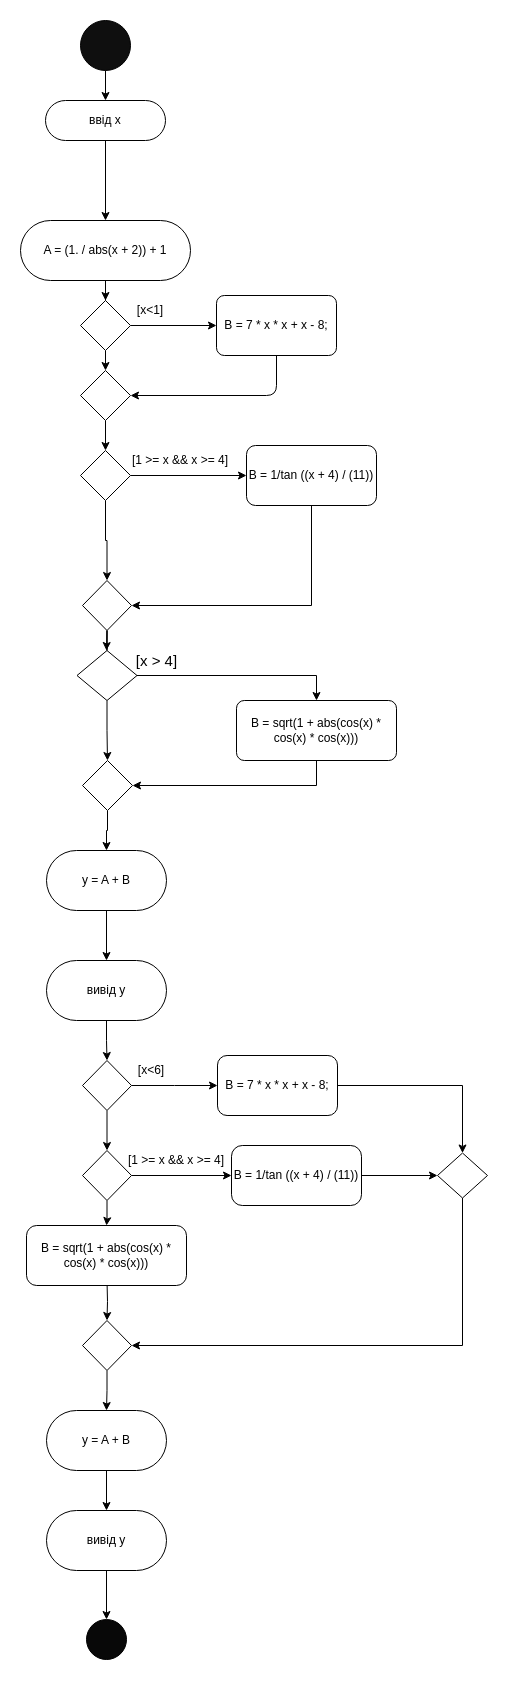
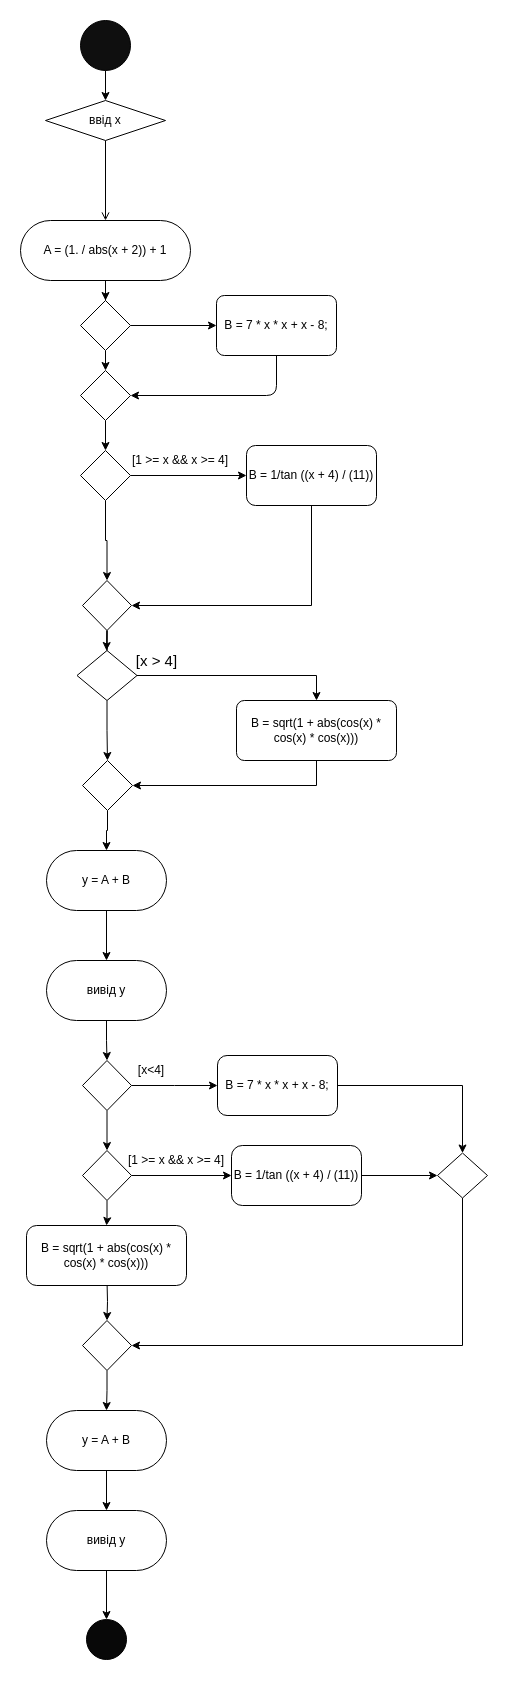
(106, 121) -> (106, 121)
(106, 212) -> (106, 213)
(151, 311) -> none
(152, 1071) -> (152, 1071)
